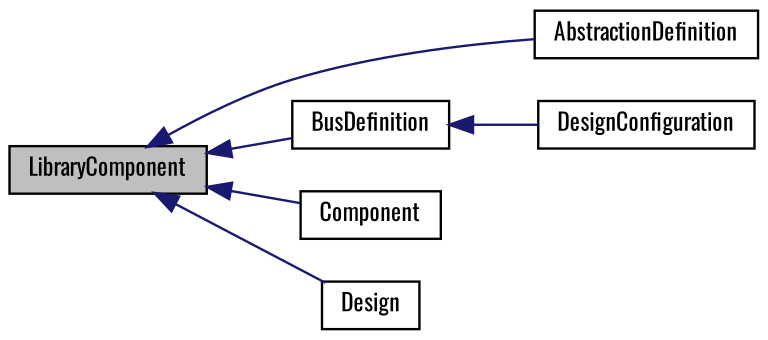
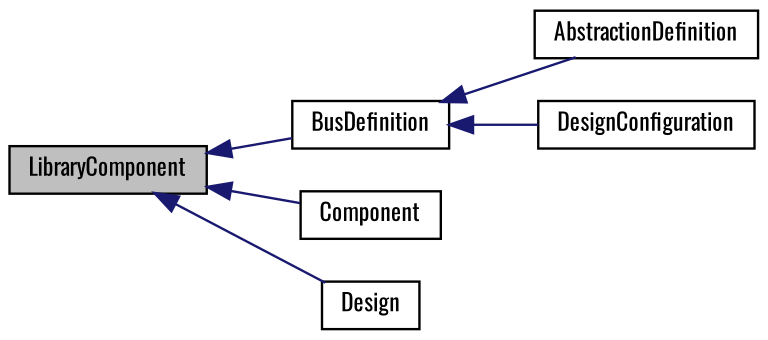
(345, 66) -> (520, 76)
